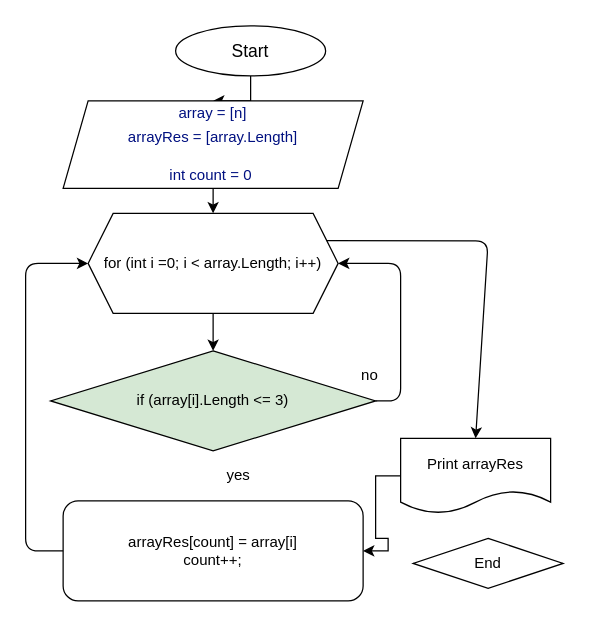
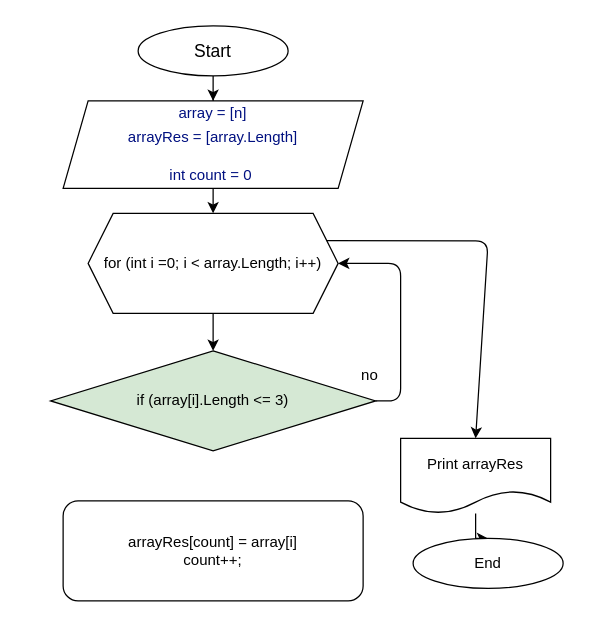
(251, 51) -> (213, 51)
(26, 399) -> none
(238, 476) -> none
(376, 515) -> (476, 527)
(488, 563) -> (488, 563)
